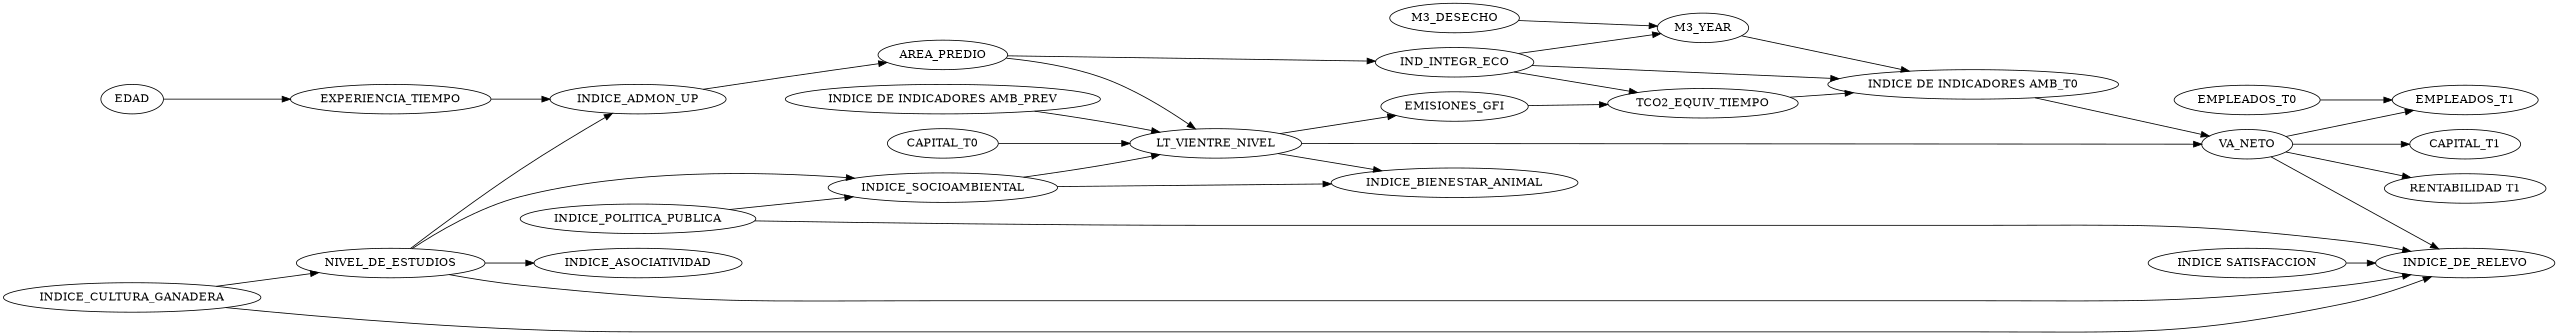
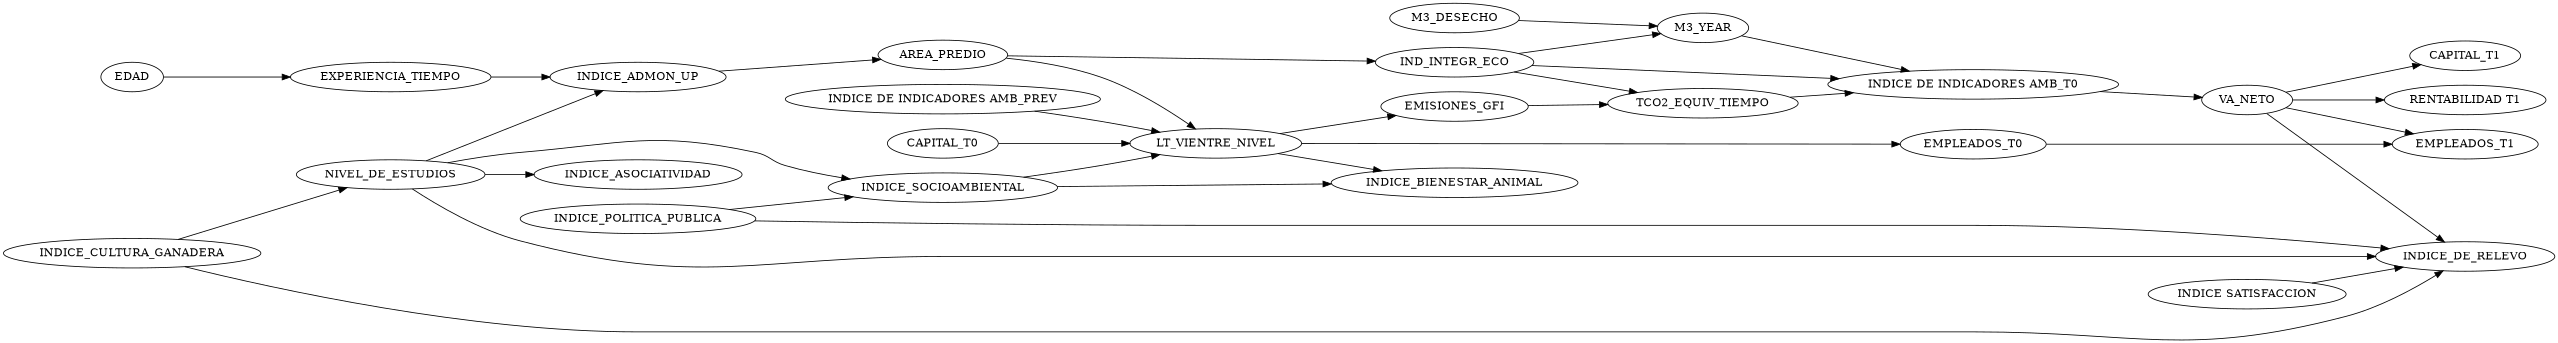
(1748, 144) -> (1597, 144)
